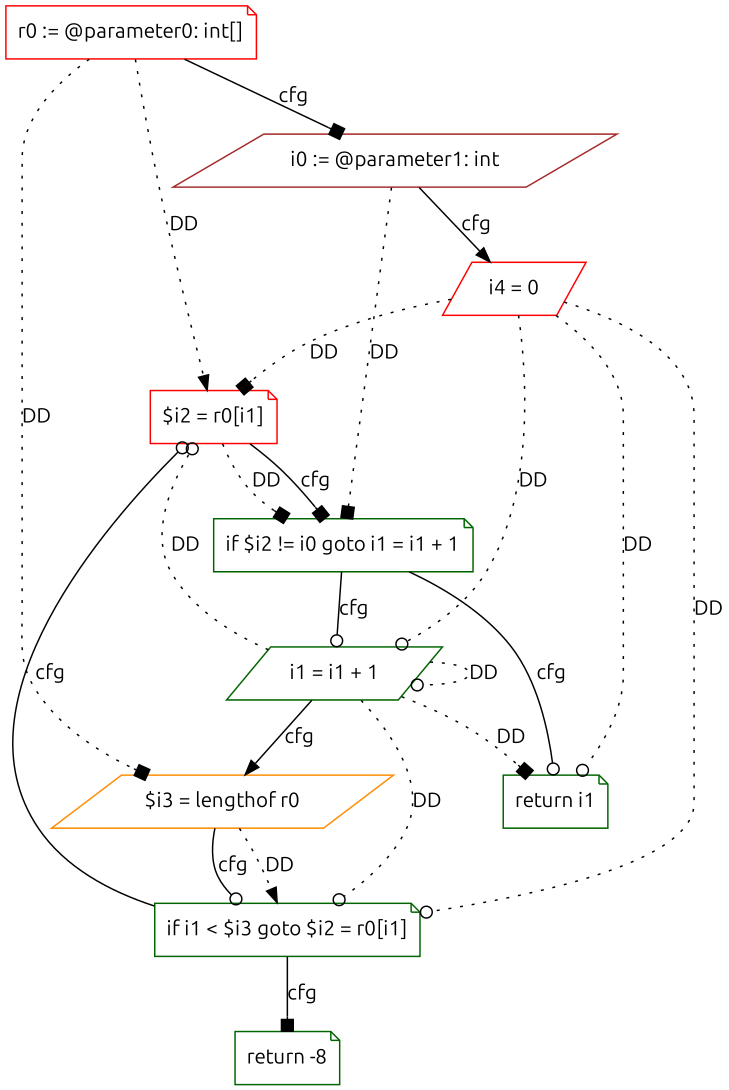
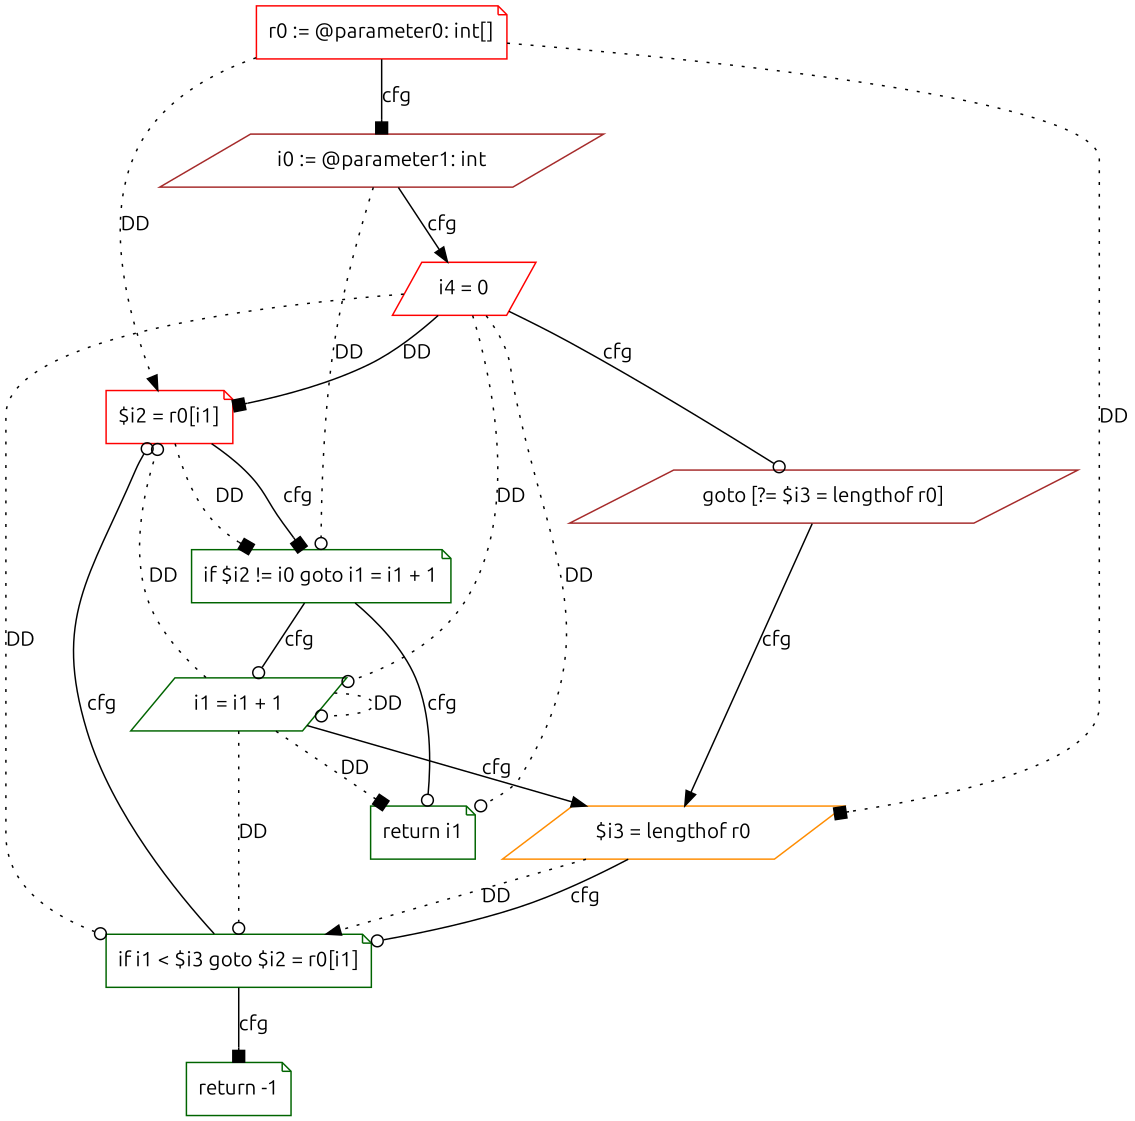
(346, 327) -> (350, 373)
(370, 346) -> (332, 360)
none -> (824, 497)
(287, 1058) -> (239, 1089)
